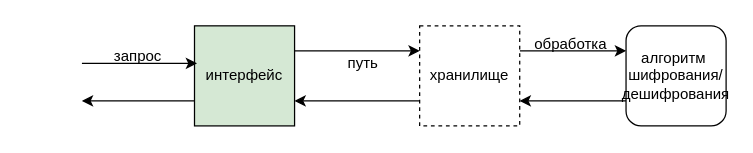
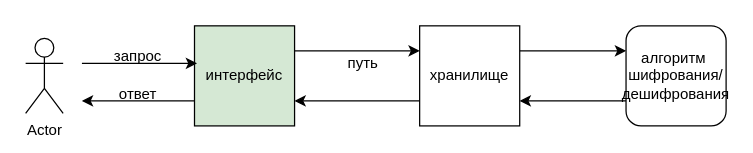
(571, 44) -> none
none -> (44, 76)
(469, 76) -> (469, 76)
none -> (138, 94)
